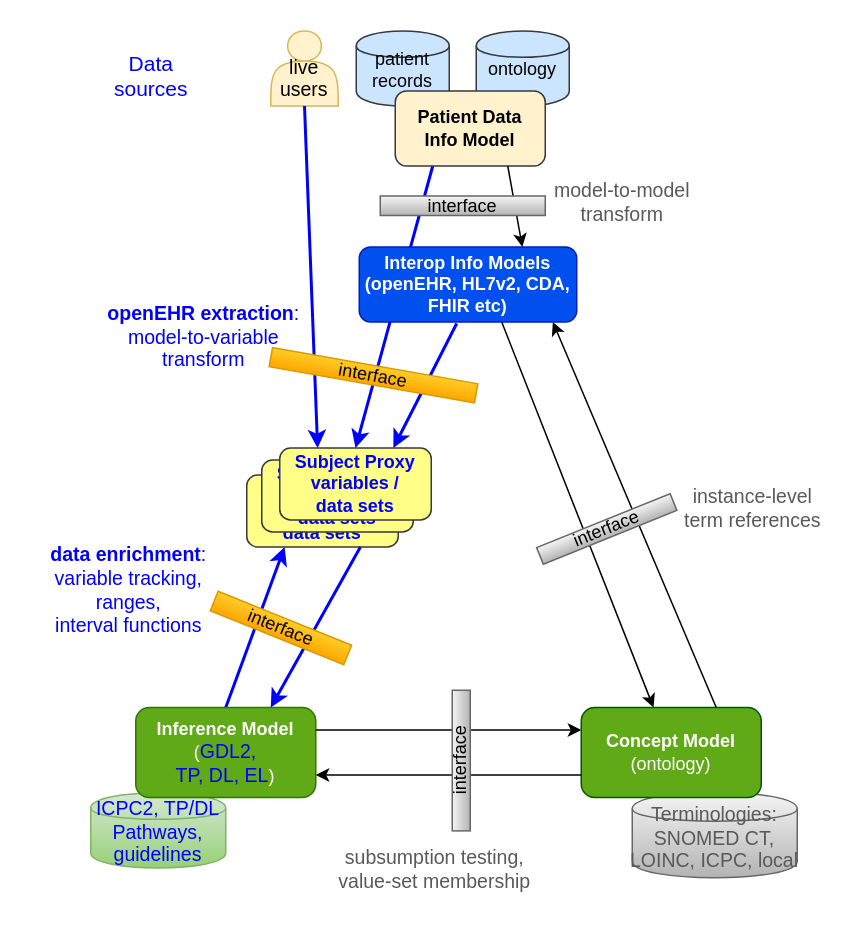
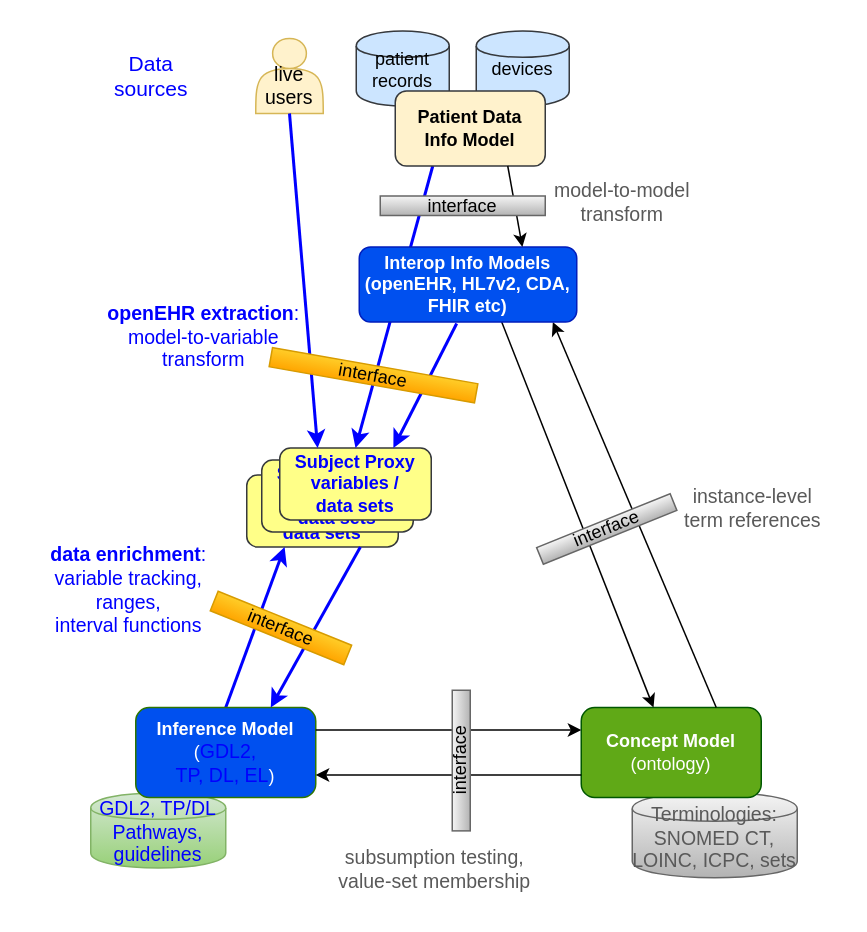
(305, 68) -> (290, 76)
(523, 70) -> (523, 70)
(226, 752) -> (226, 752)
(158, 832) -> (158, 832)
(715, 838) -> (715, 838)
